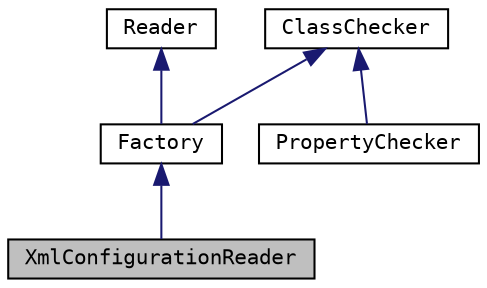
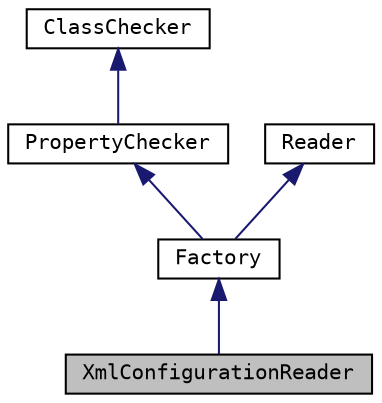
(250, 92) -> (176, 209)
